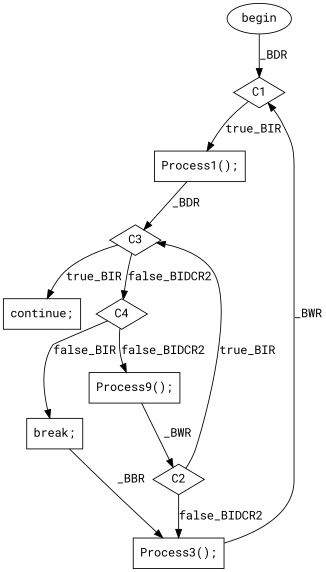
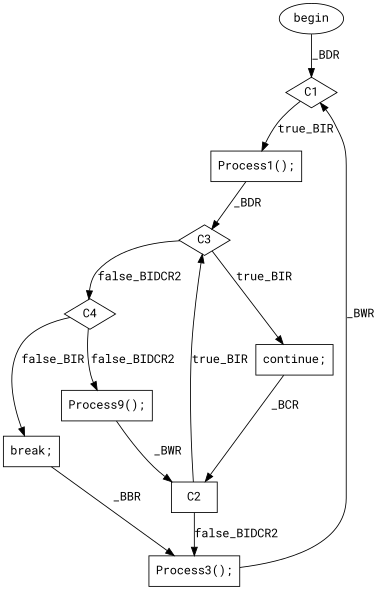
none -> (247, 425)
(179, 479) -> (194, 497)
